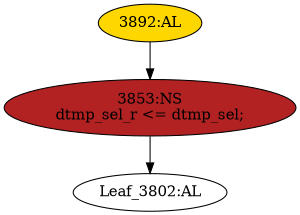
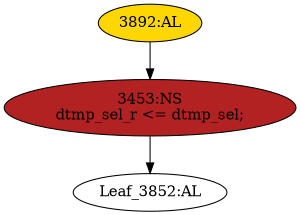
(150, 108) -> (150, 108)
(150, 192) -> (150, 192)
